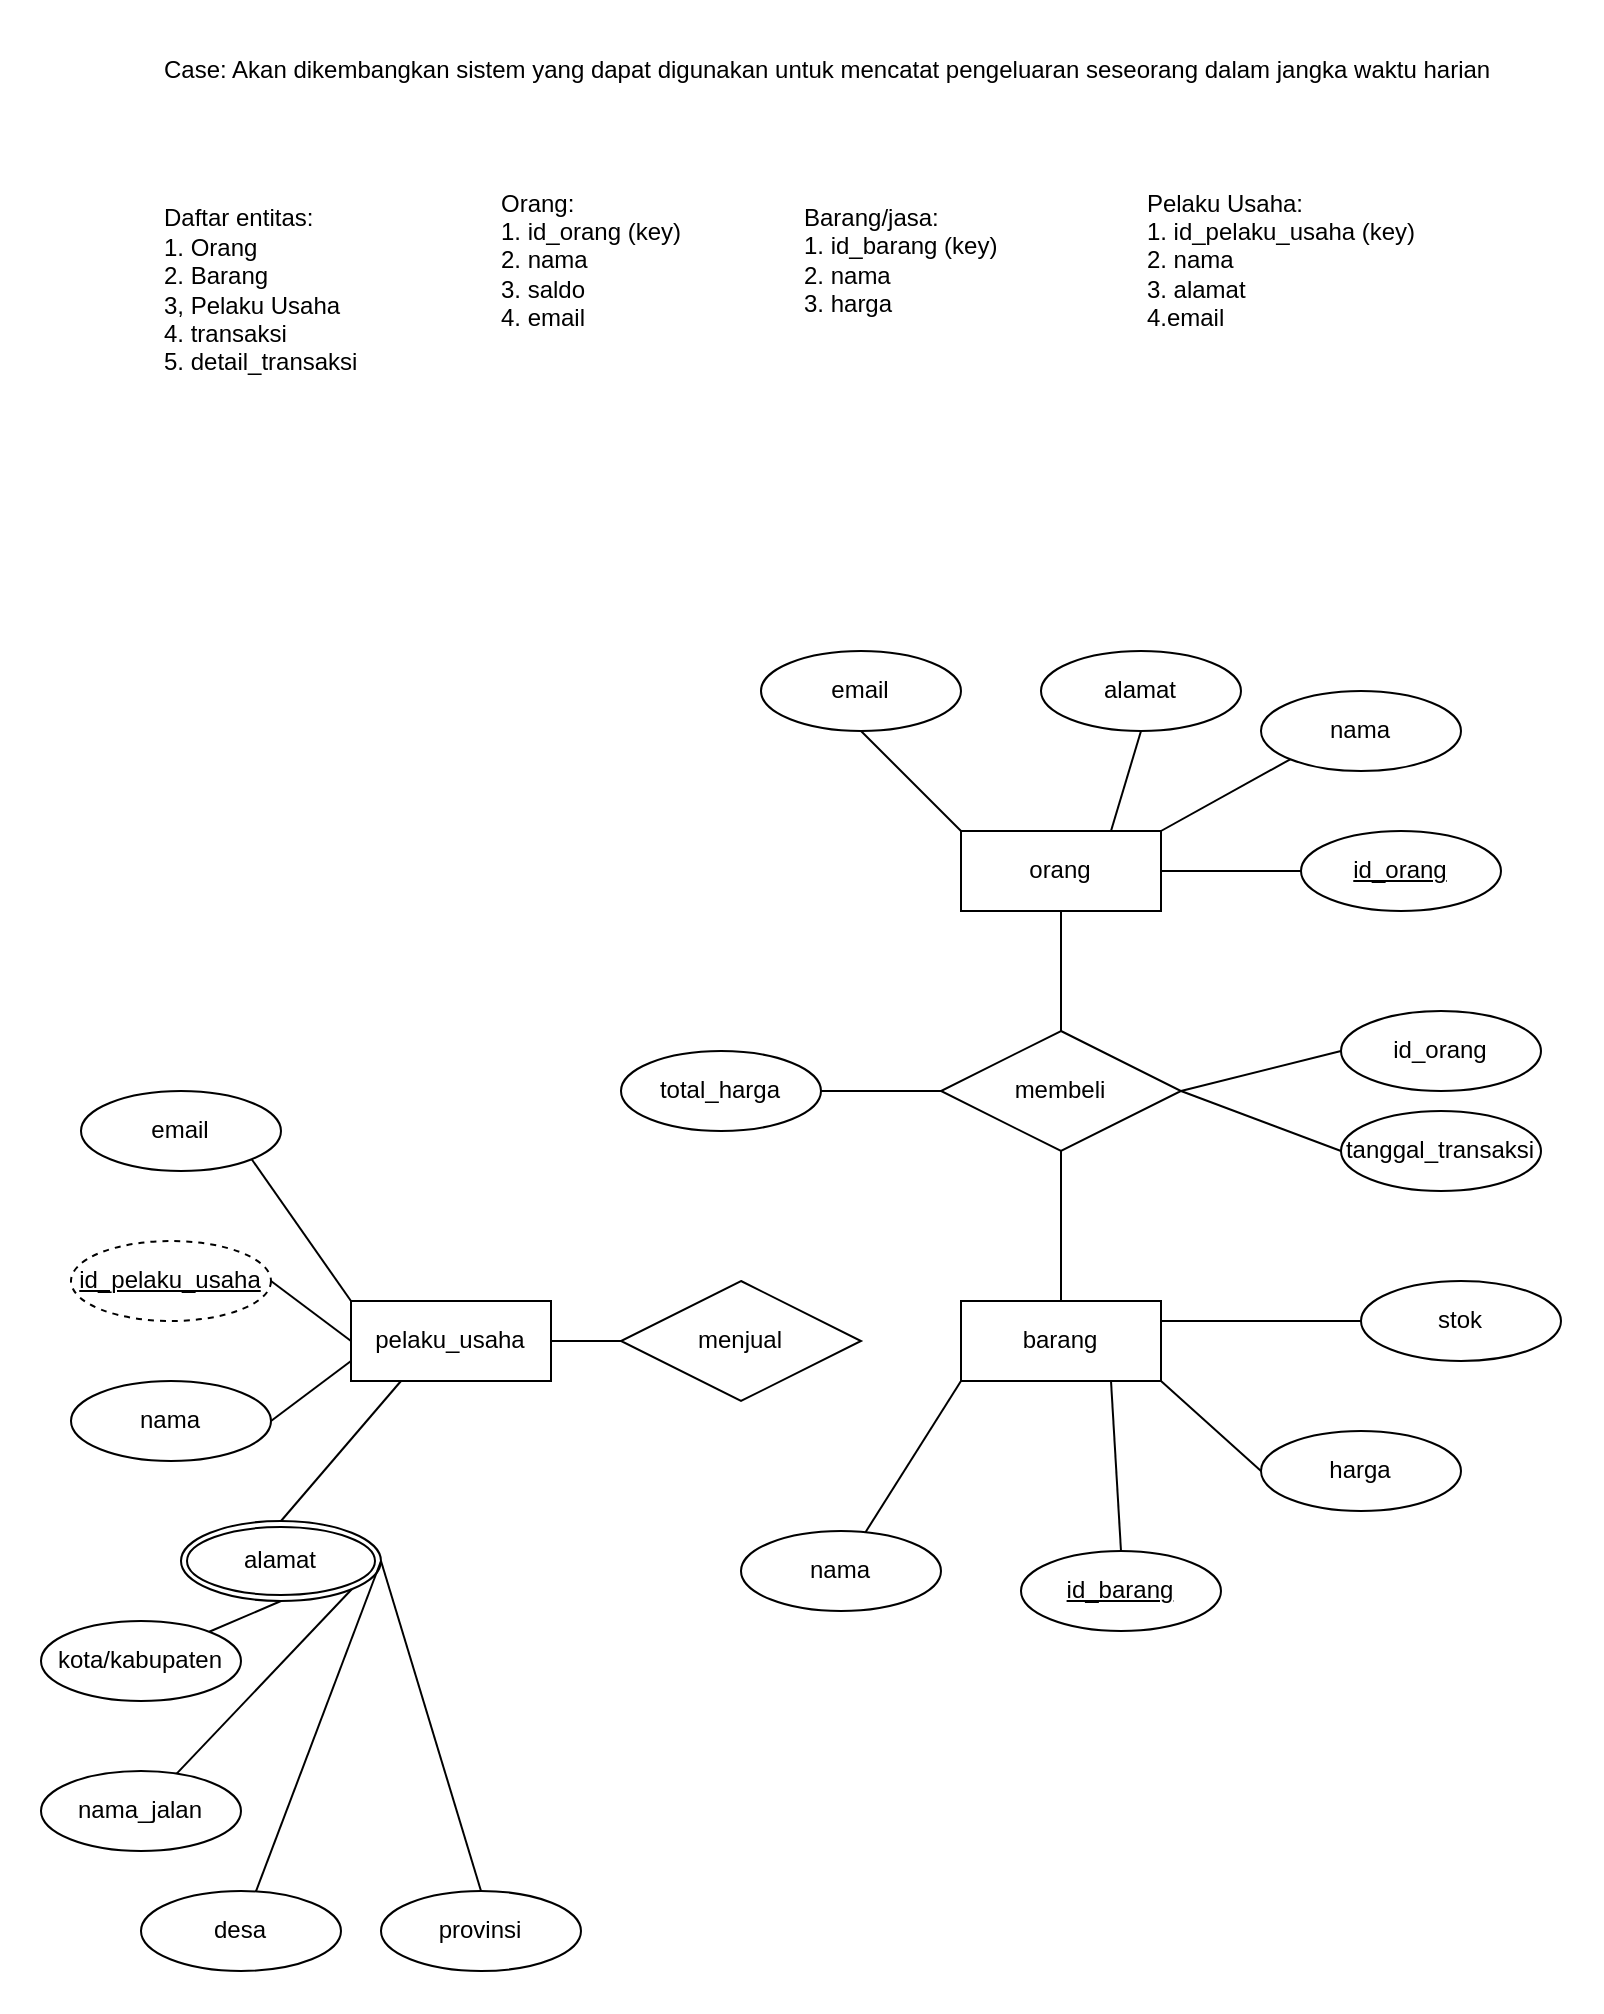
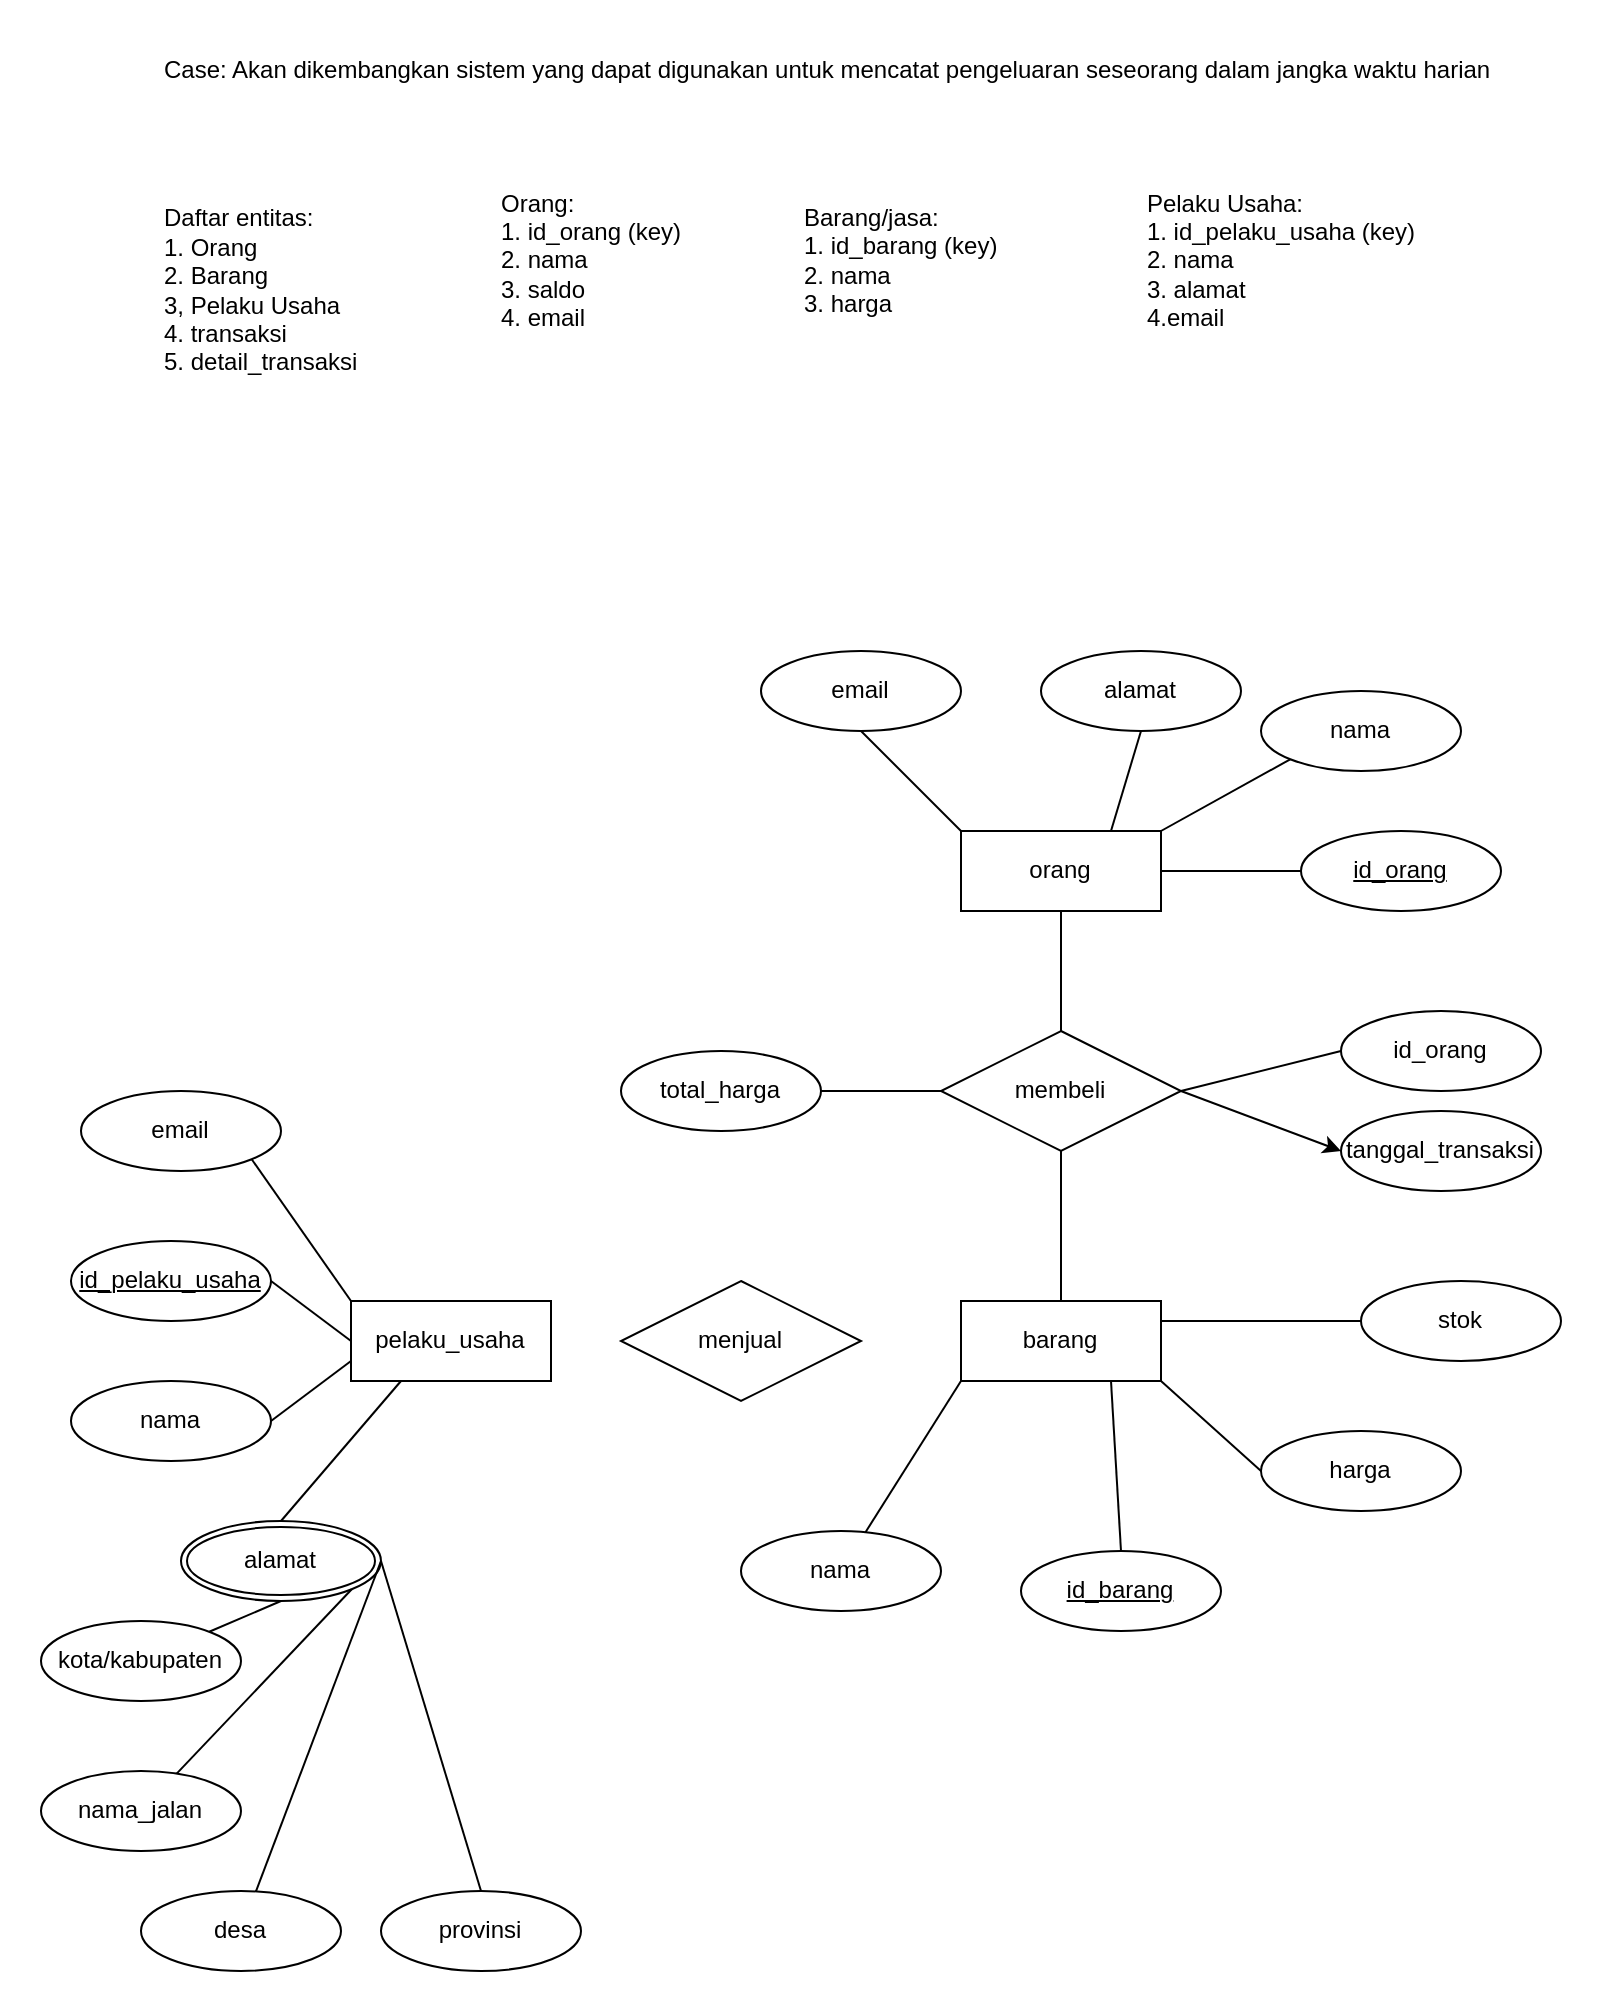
(1332, 1147) -> (1327, 1146)
(171, 1281) -> (171, 1281)
(586, 1341) -> none
